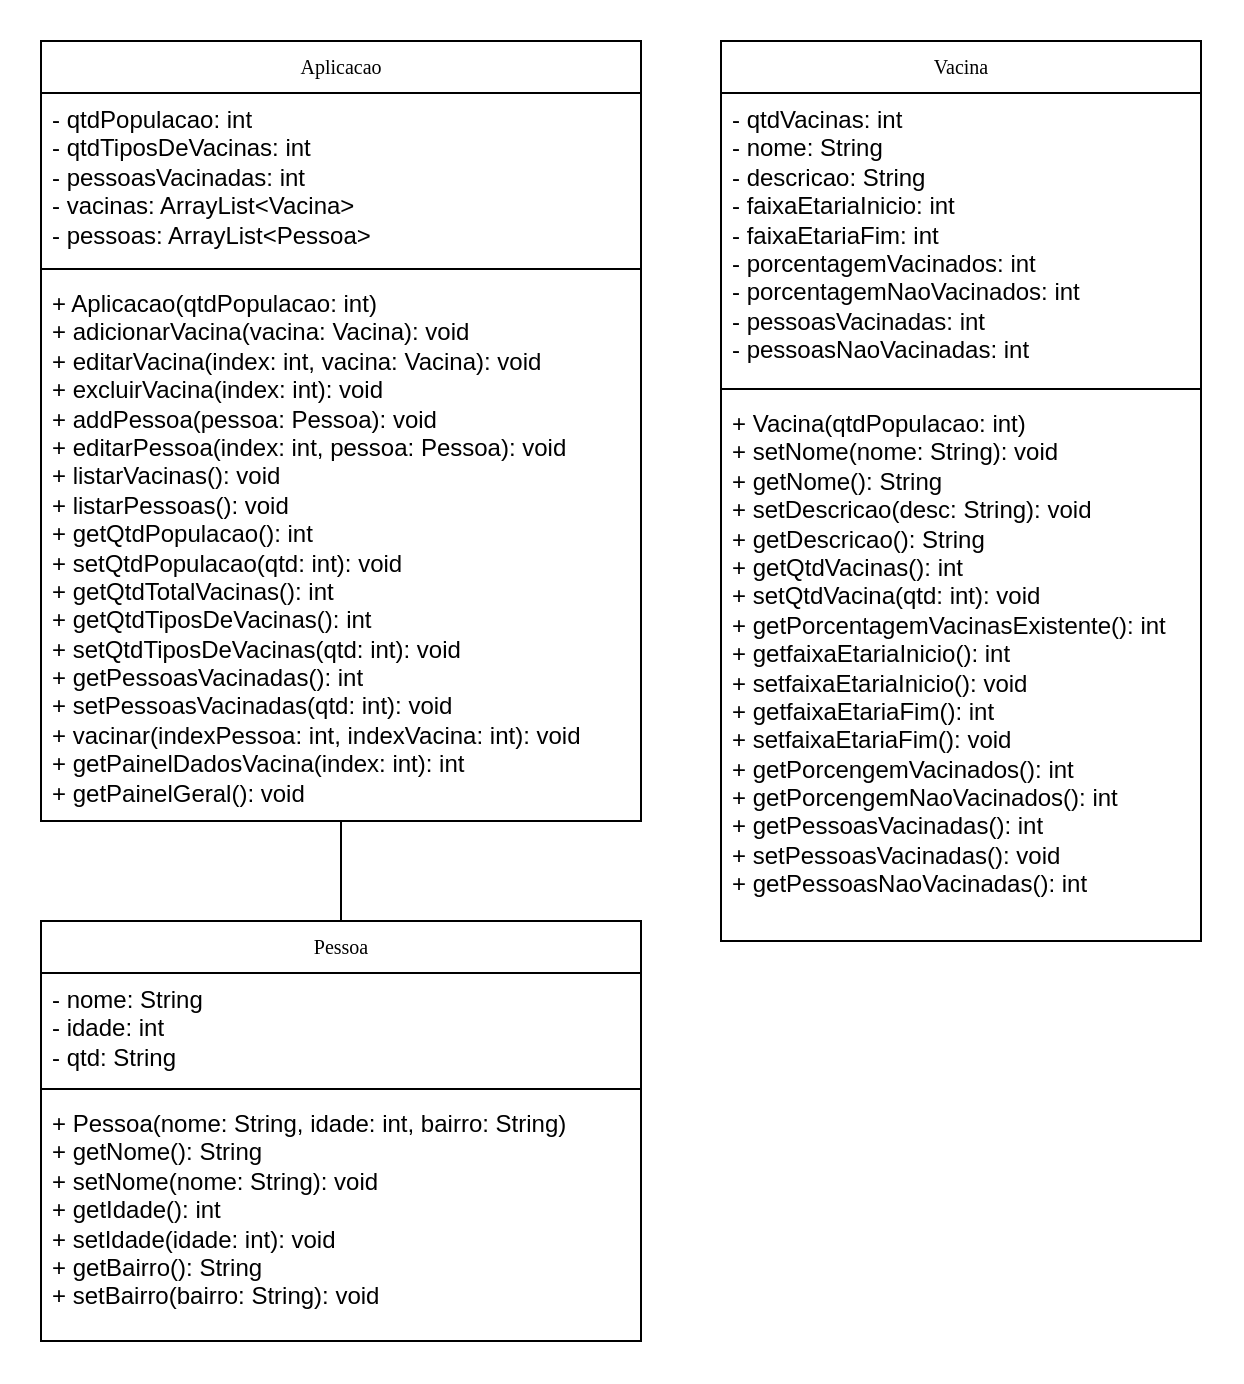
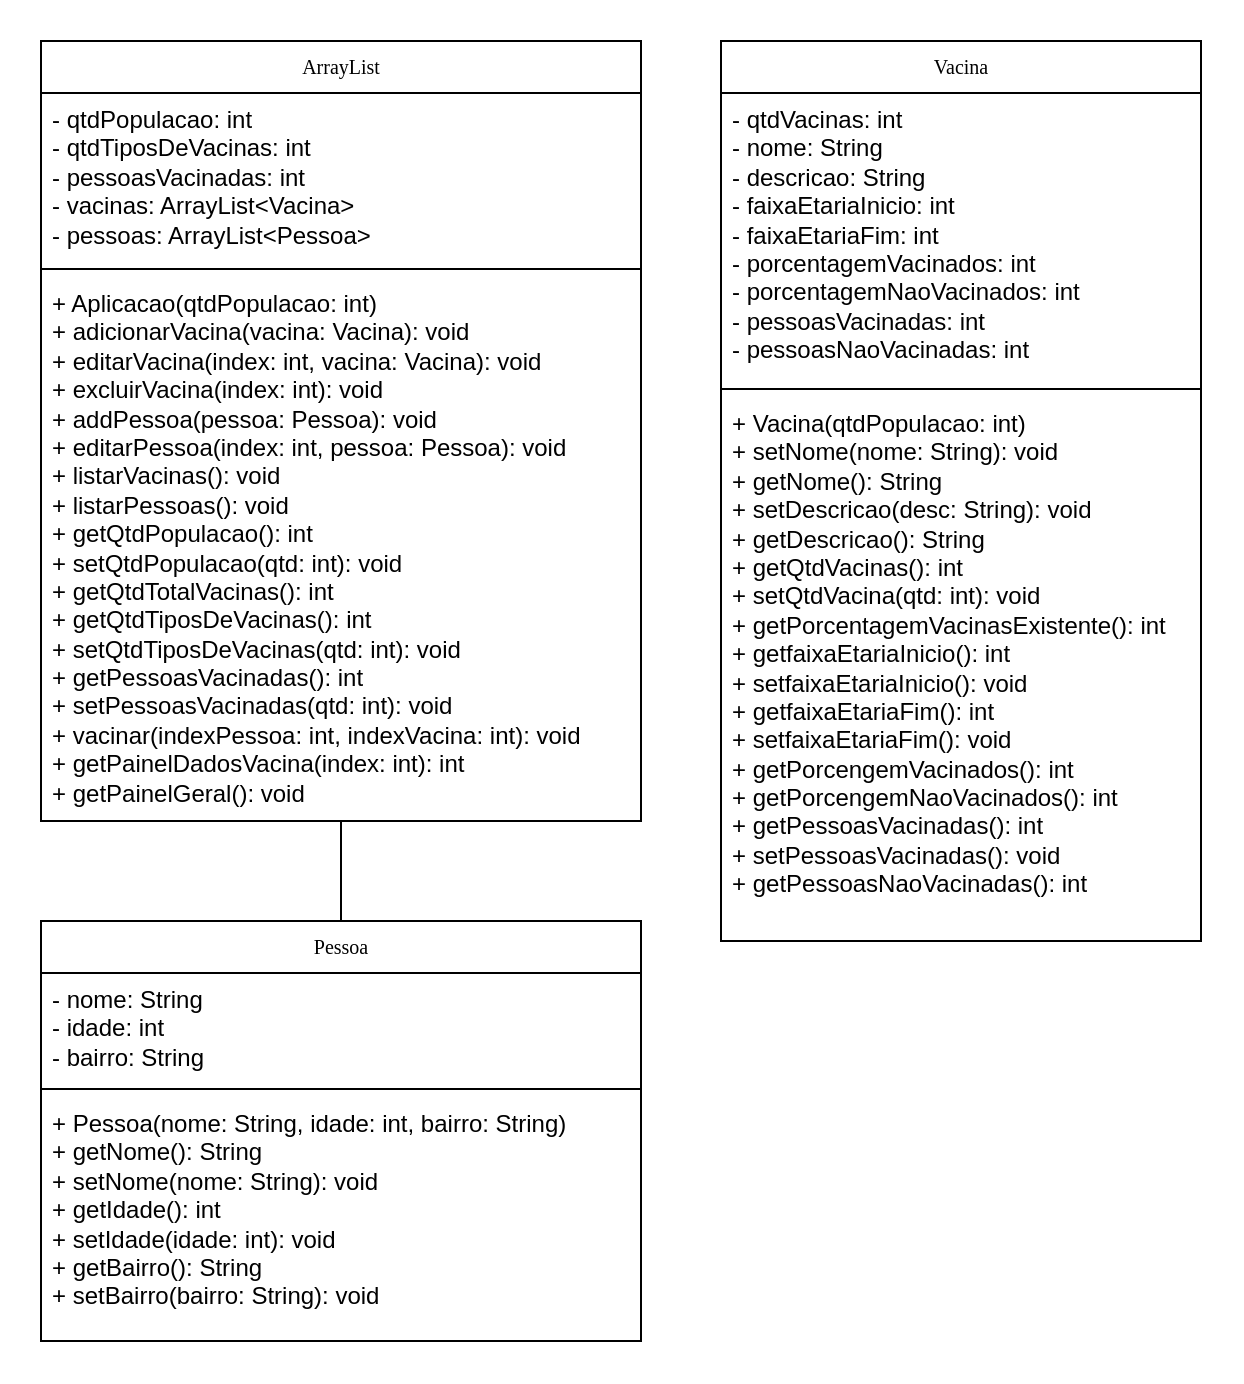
(342, 67) -> (342, 67)
(135, 1030) -> (145, 1030)
